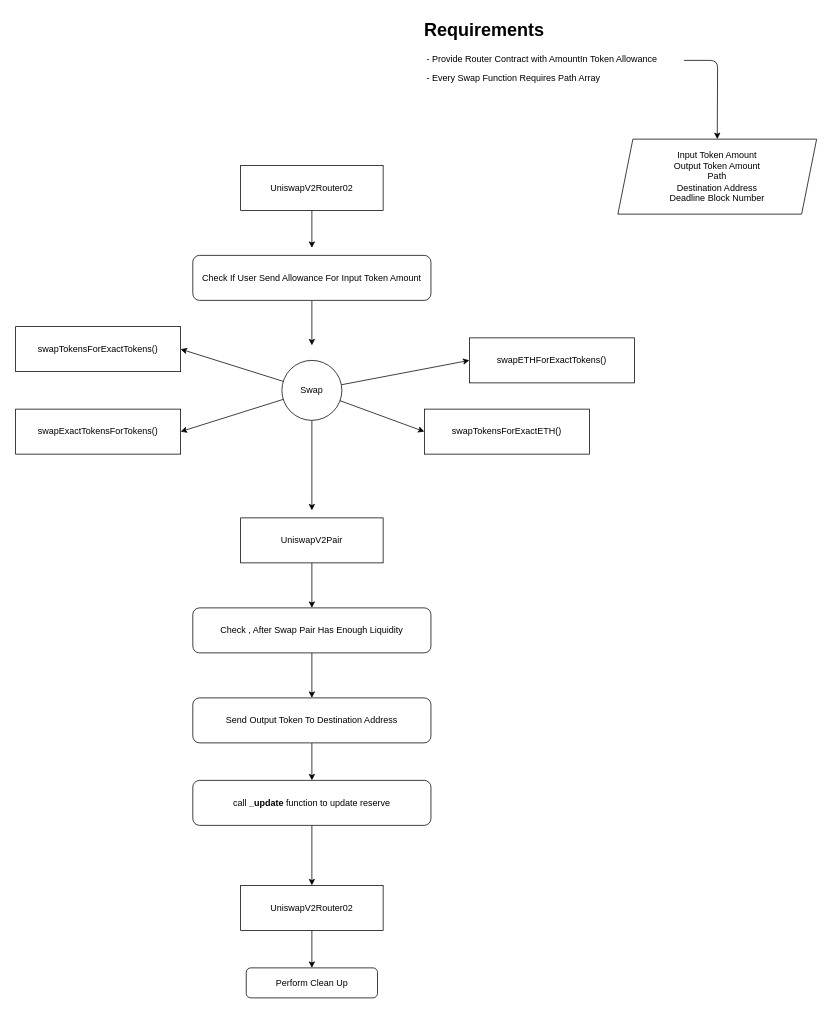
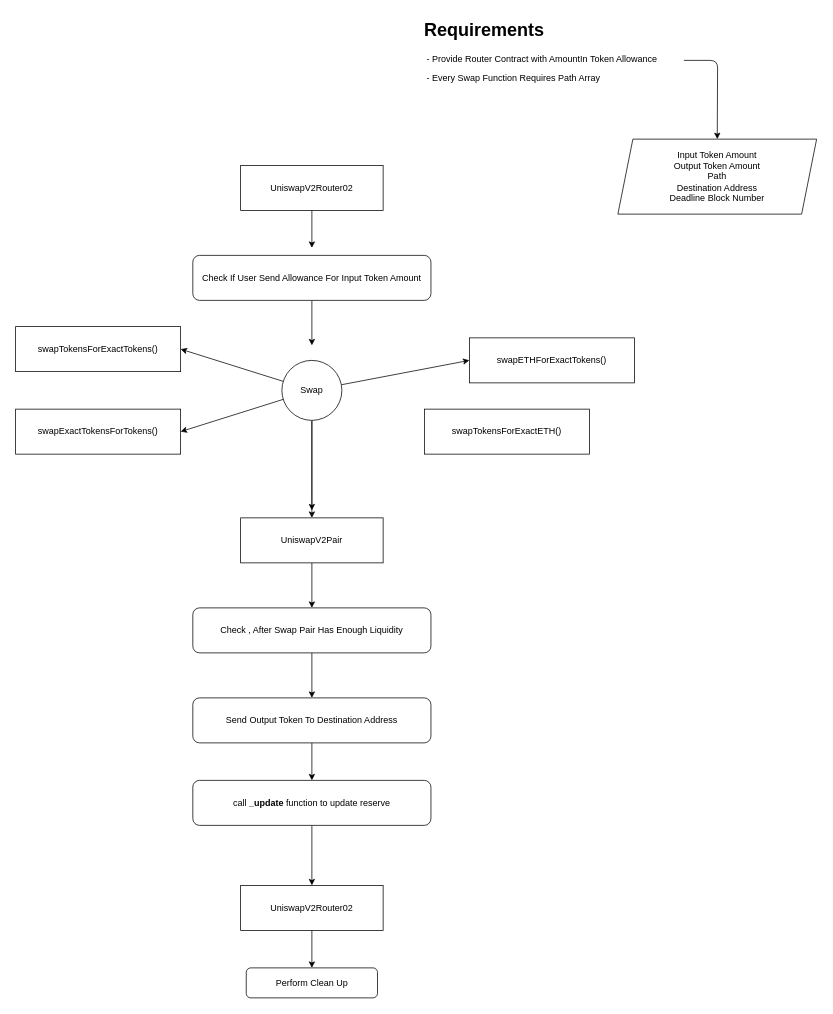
(379, 415) -> (312, 511)
